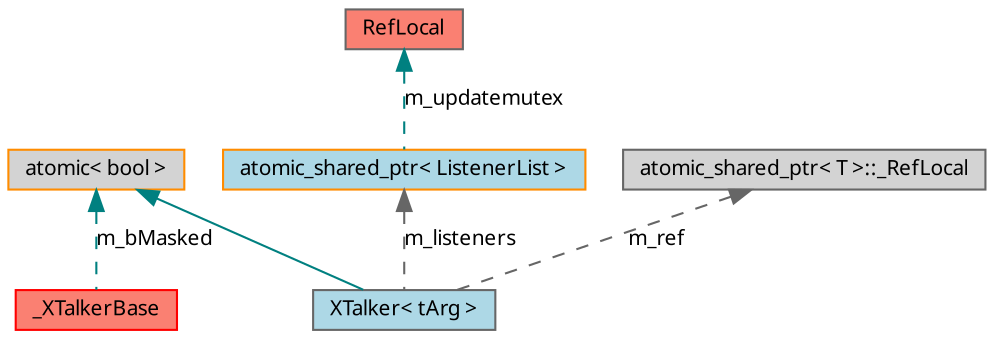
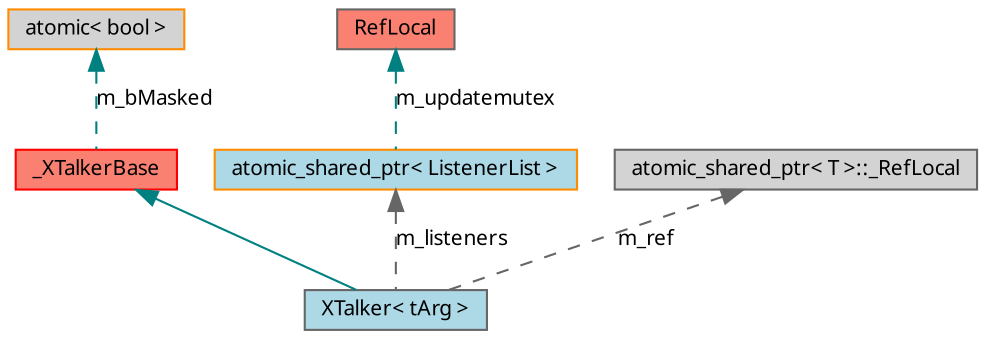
(260, 244) -> (256, 244)
